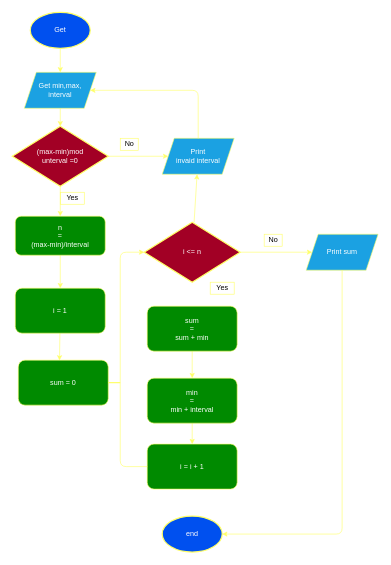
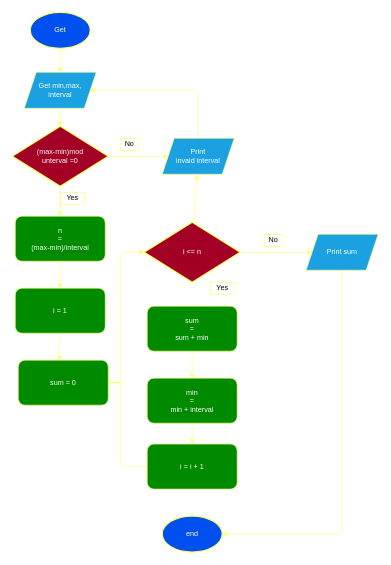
(60, 236) -> (60, 239)
